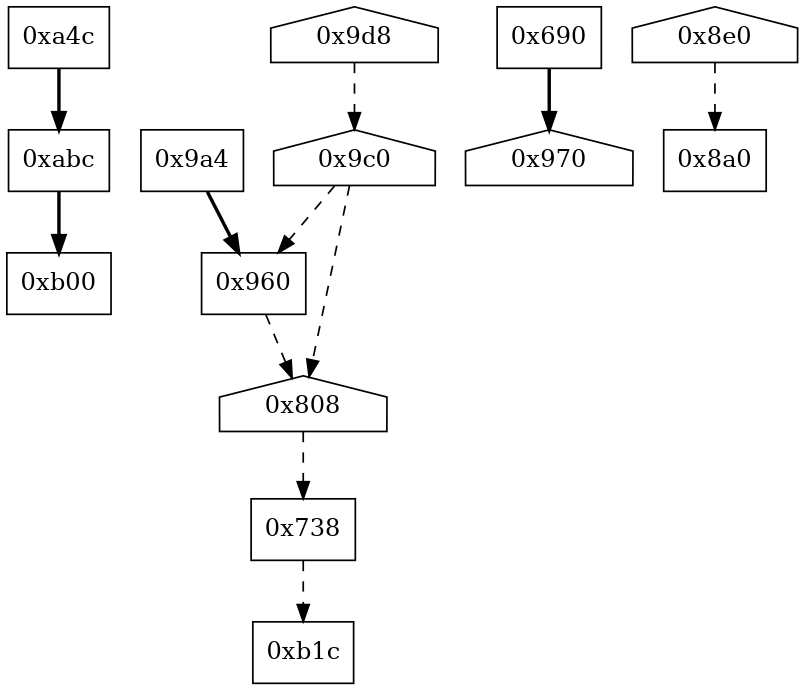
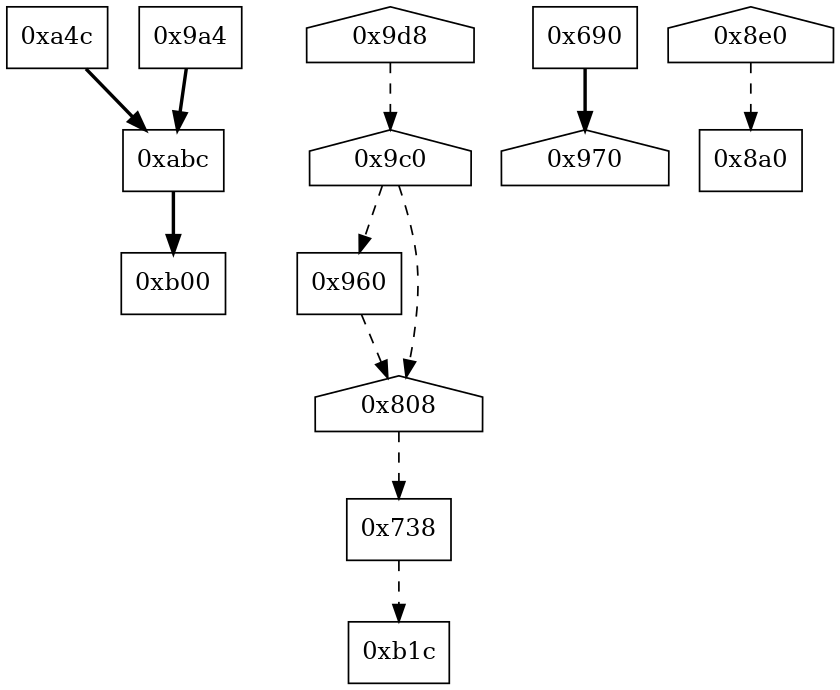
(219, 214) -> (183, 91)
